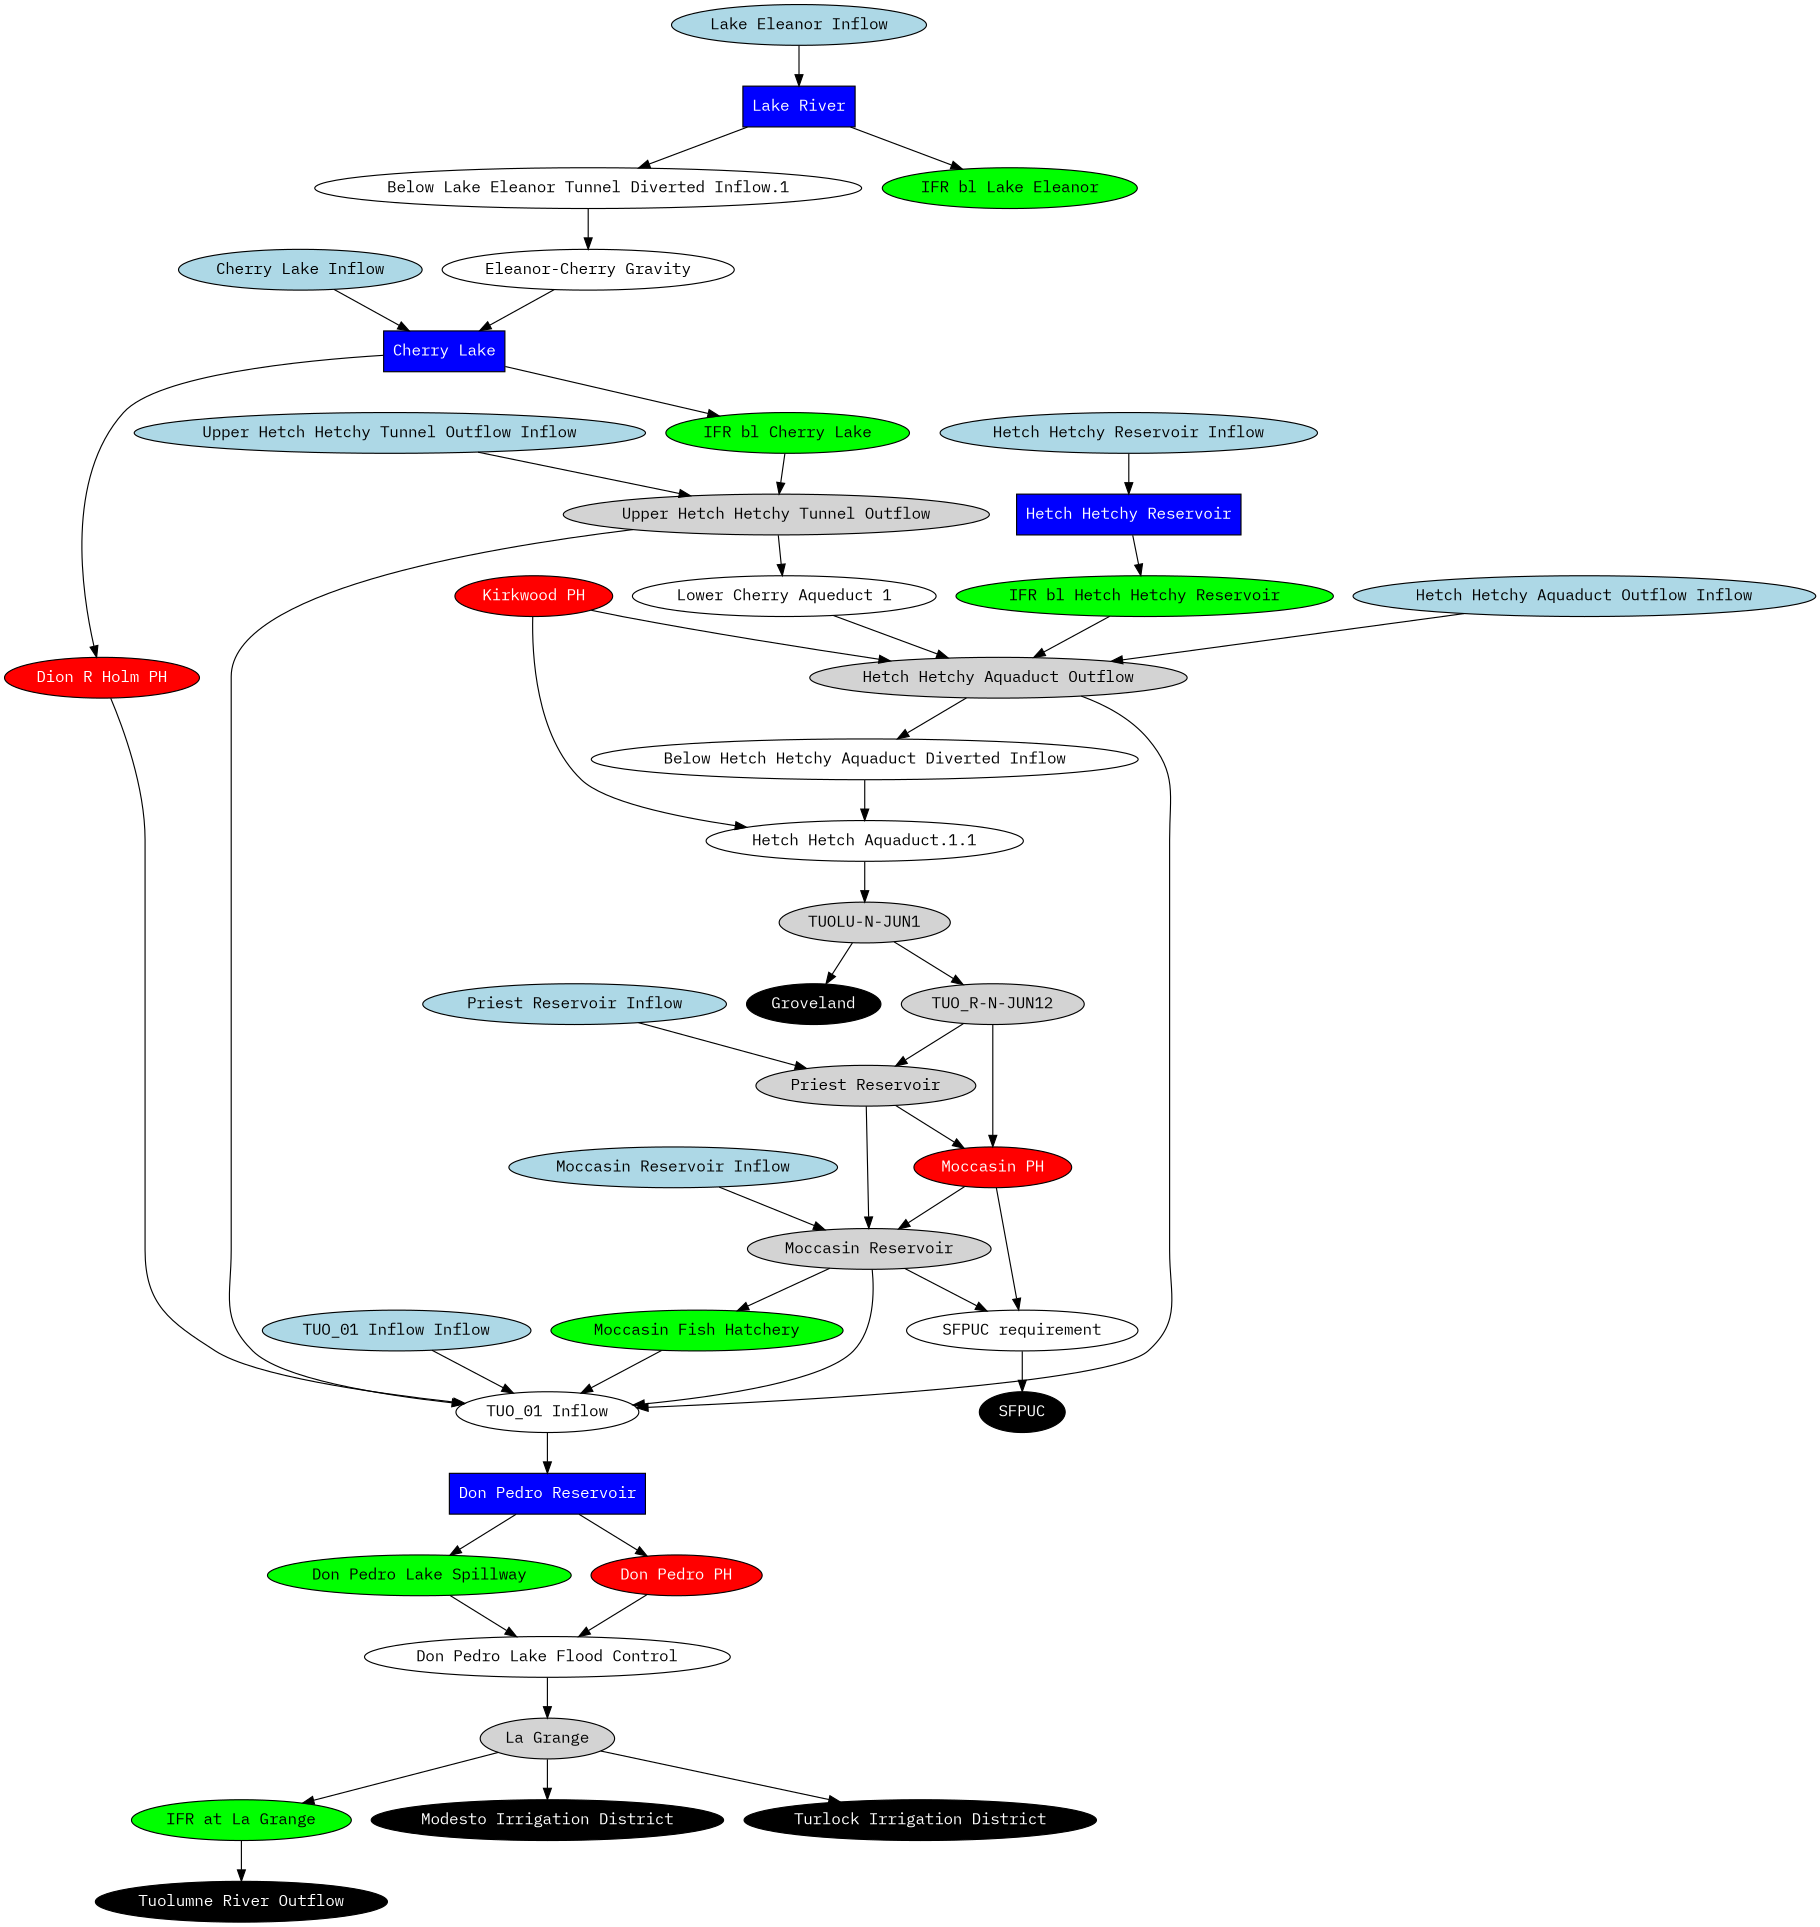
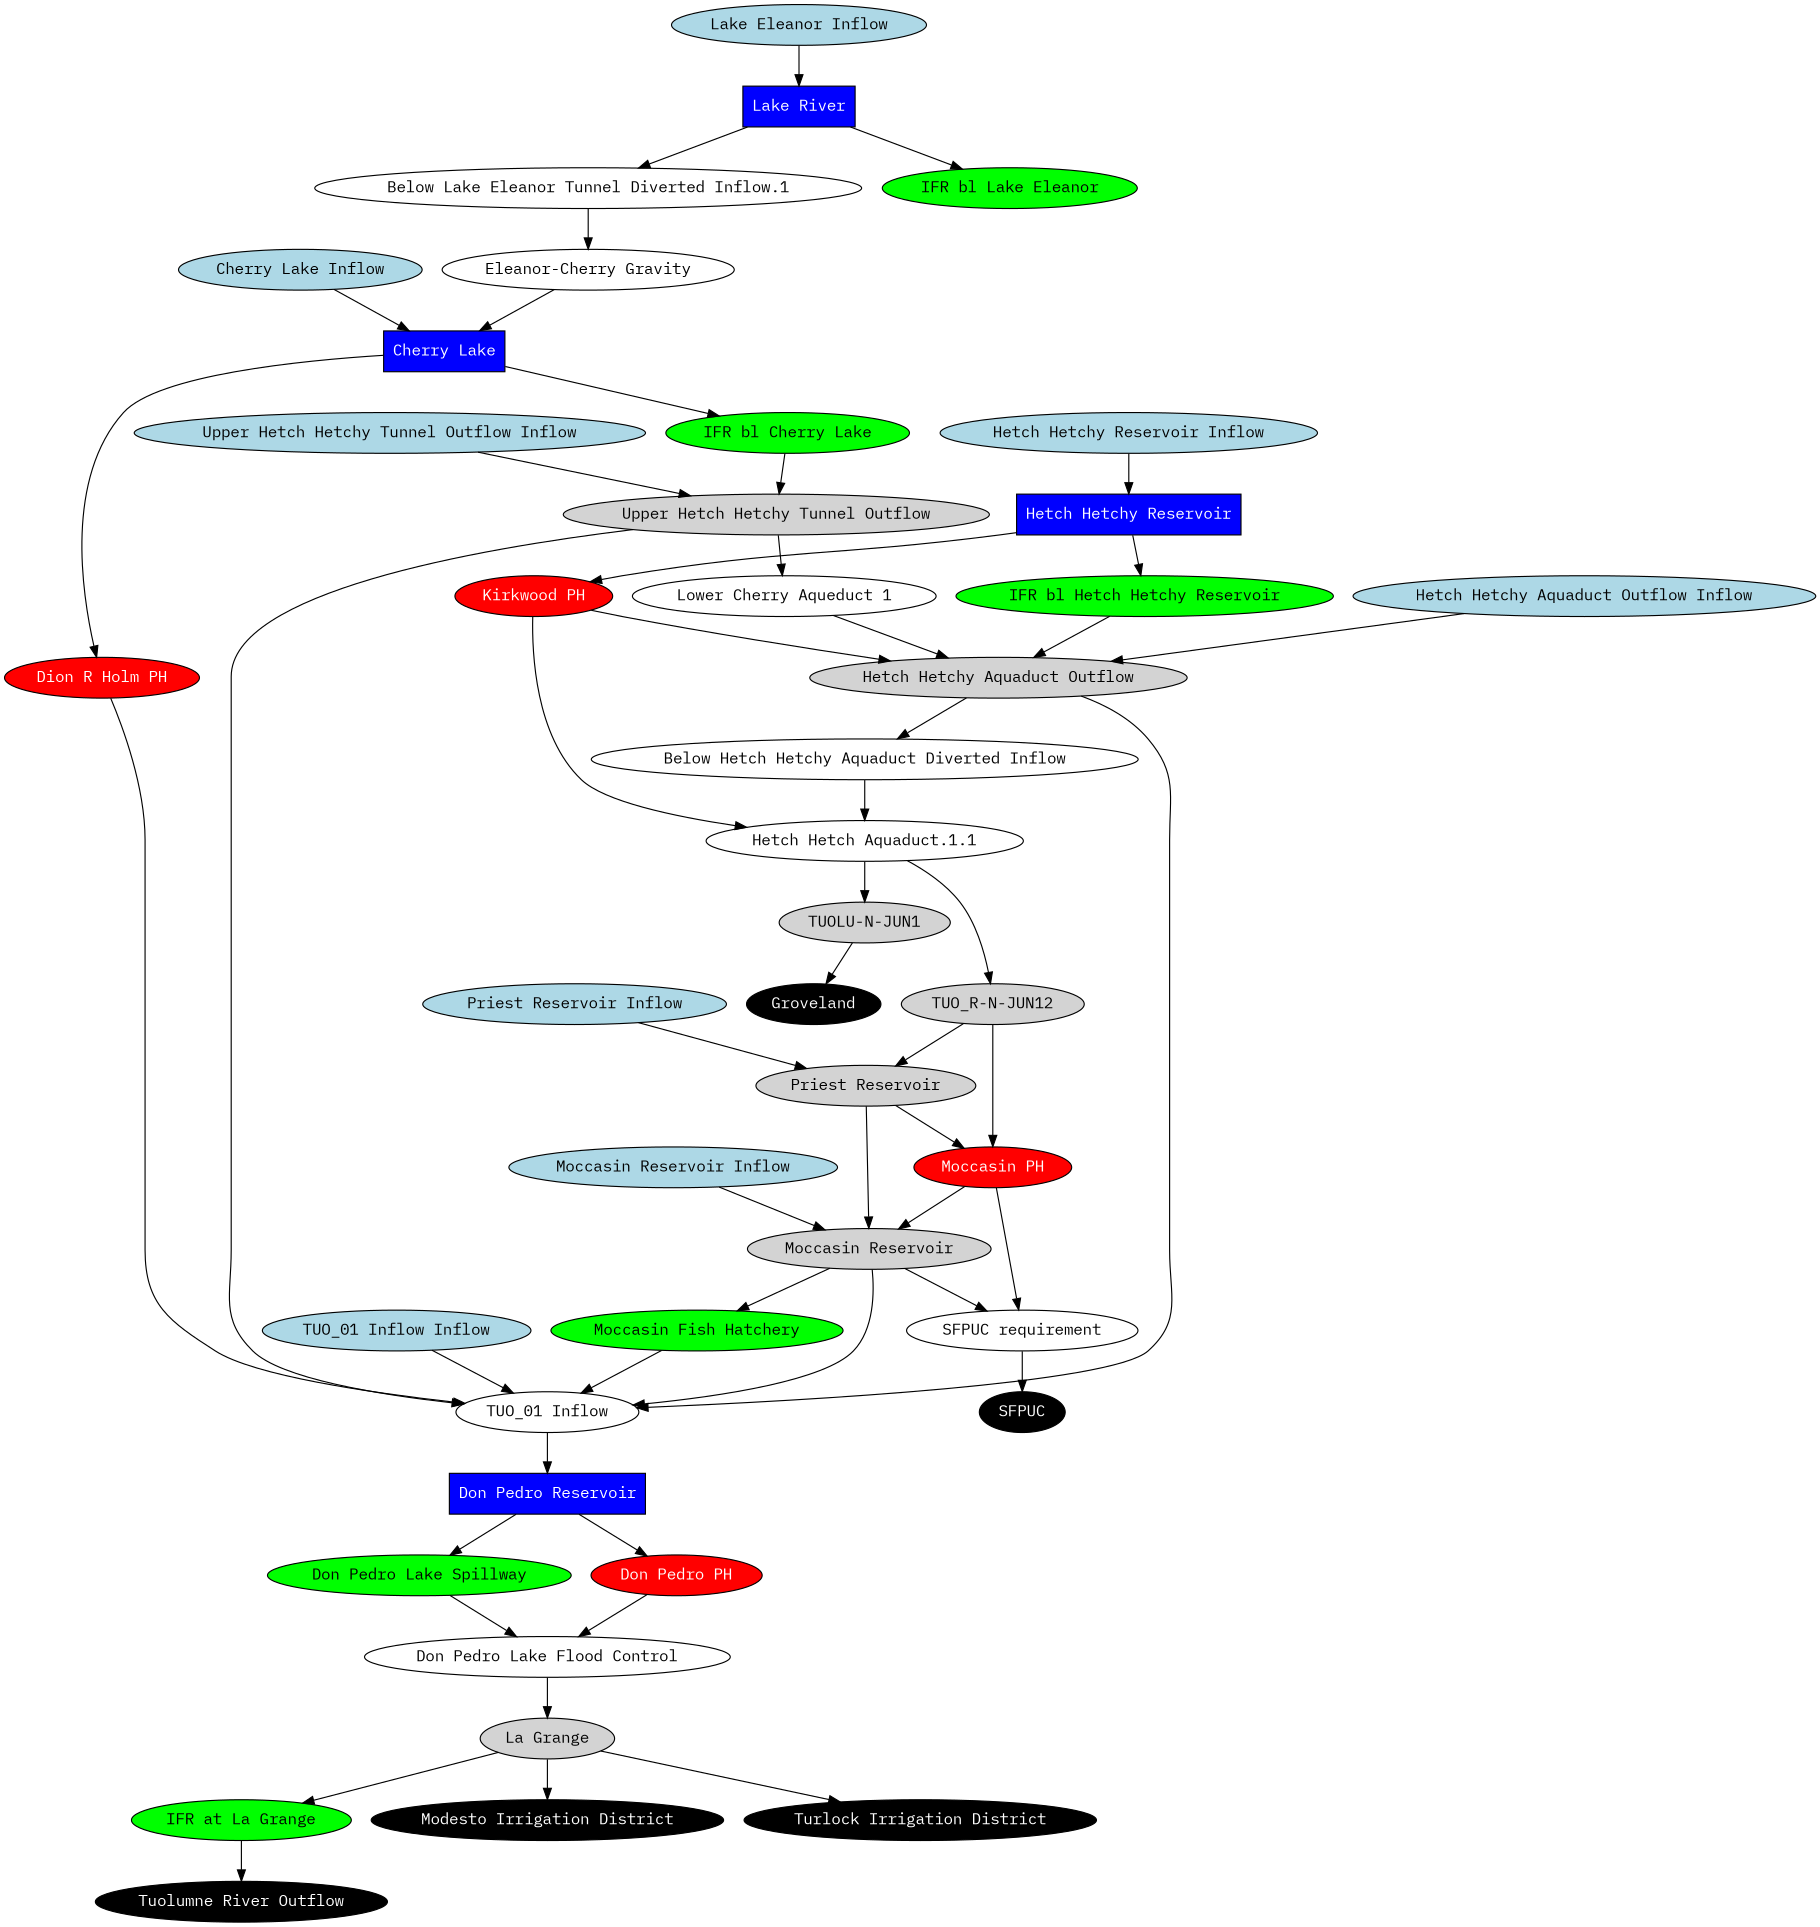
none -> (809, 553)
(924, 960) -> (963, 906)
